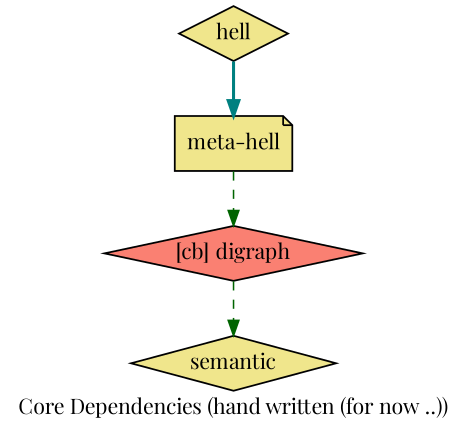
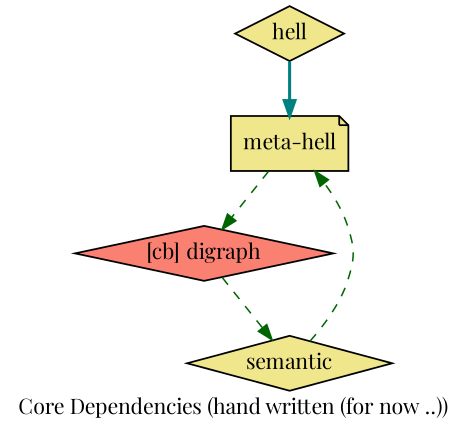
none -> (352, 265)
